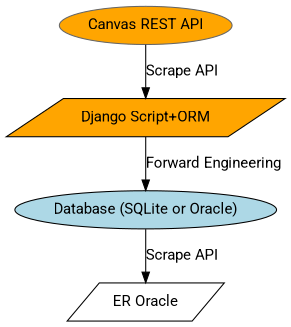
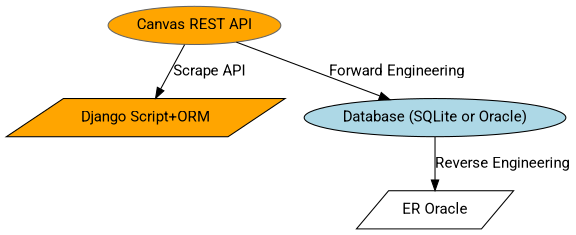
(146, 158) -> (308, 69)
(182, 256) -> (502, 164)
